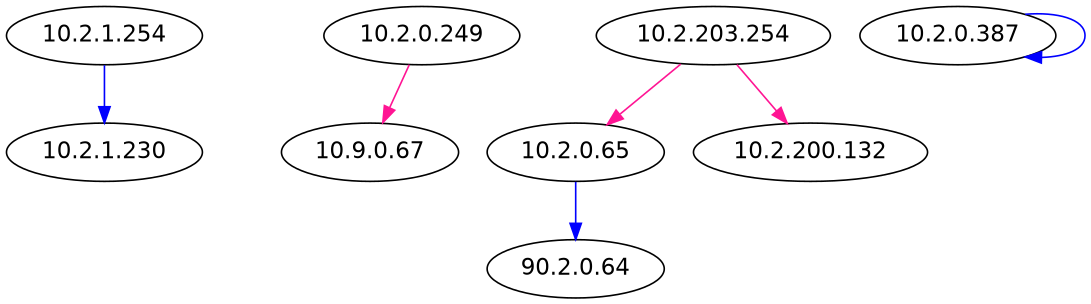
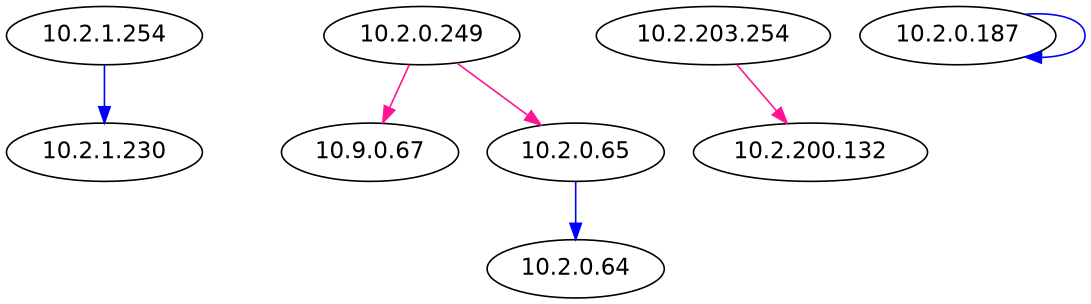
(958, 36) -> (958, 36)
(650, 89) -> (492, 89)
(576, 269) -> (576, 269)
